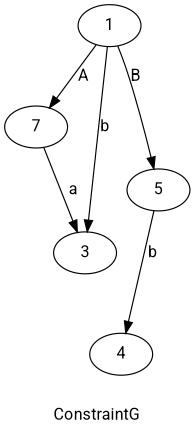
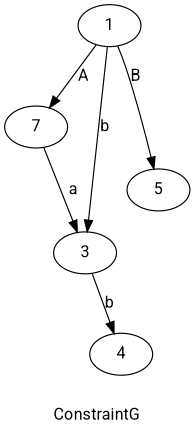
(141, 266) -> (101, 298)
